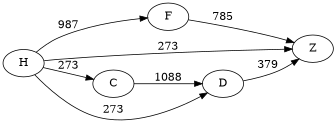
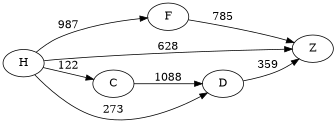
(168, 47) -> (168, 47)
(268, 65) -> (268, 65)
(68, 66) -> (68, 66)
